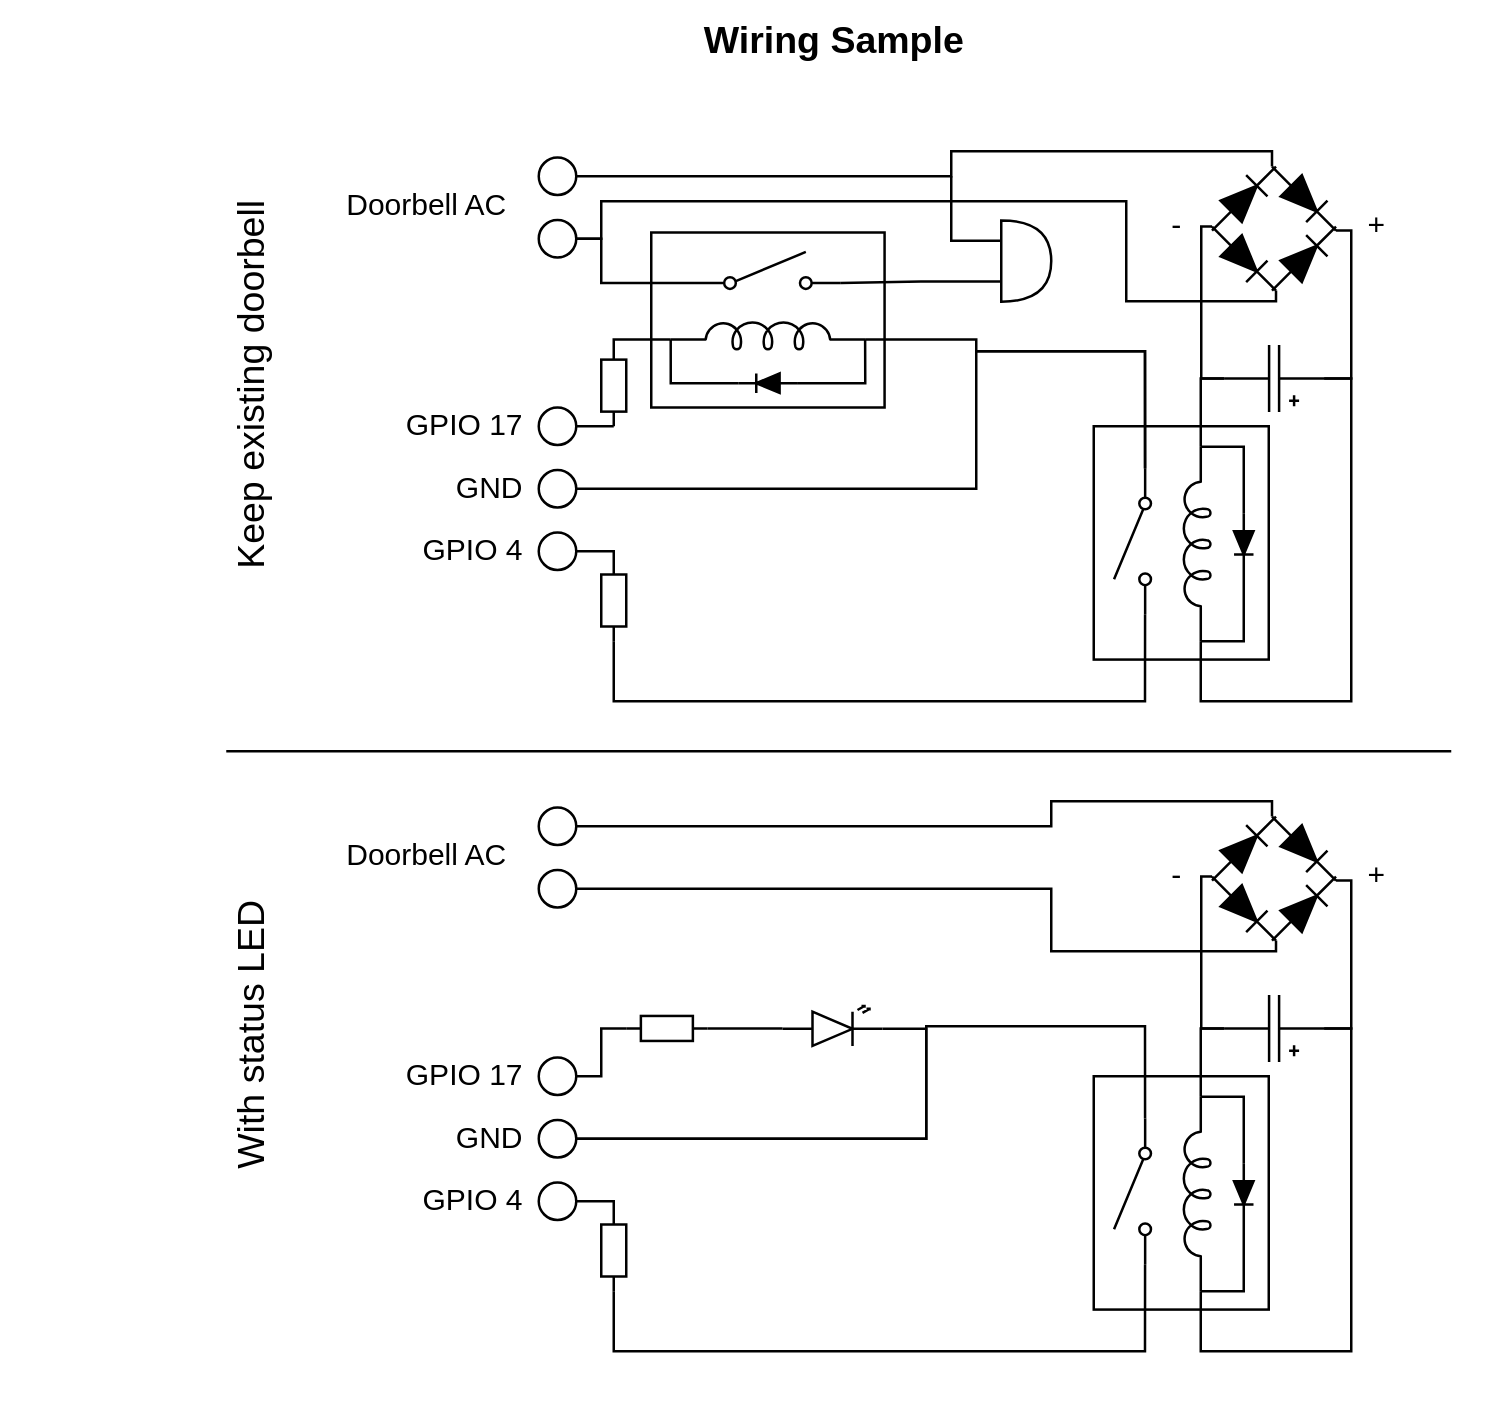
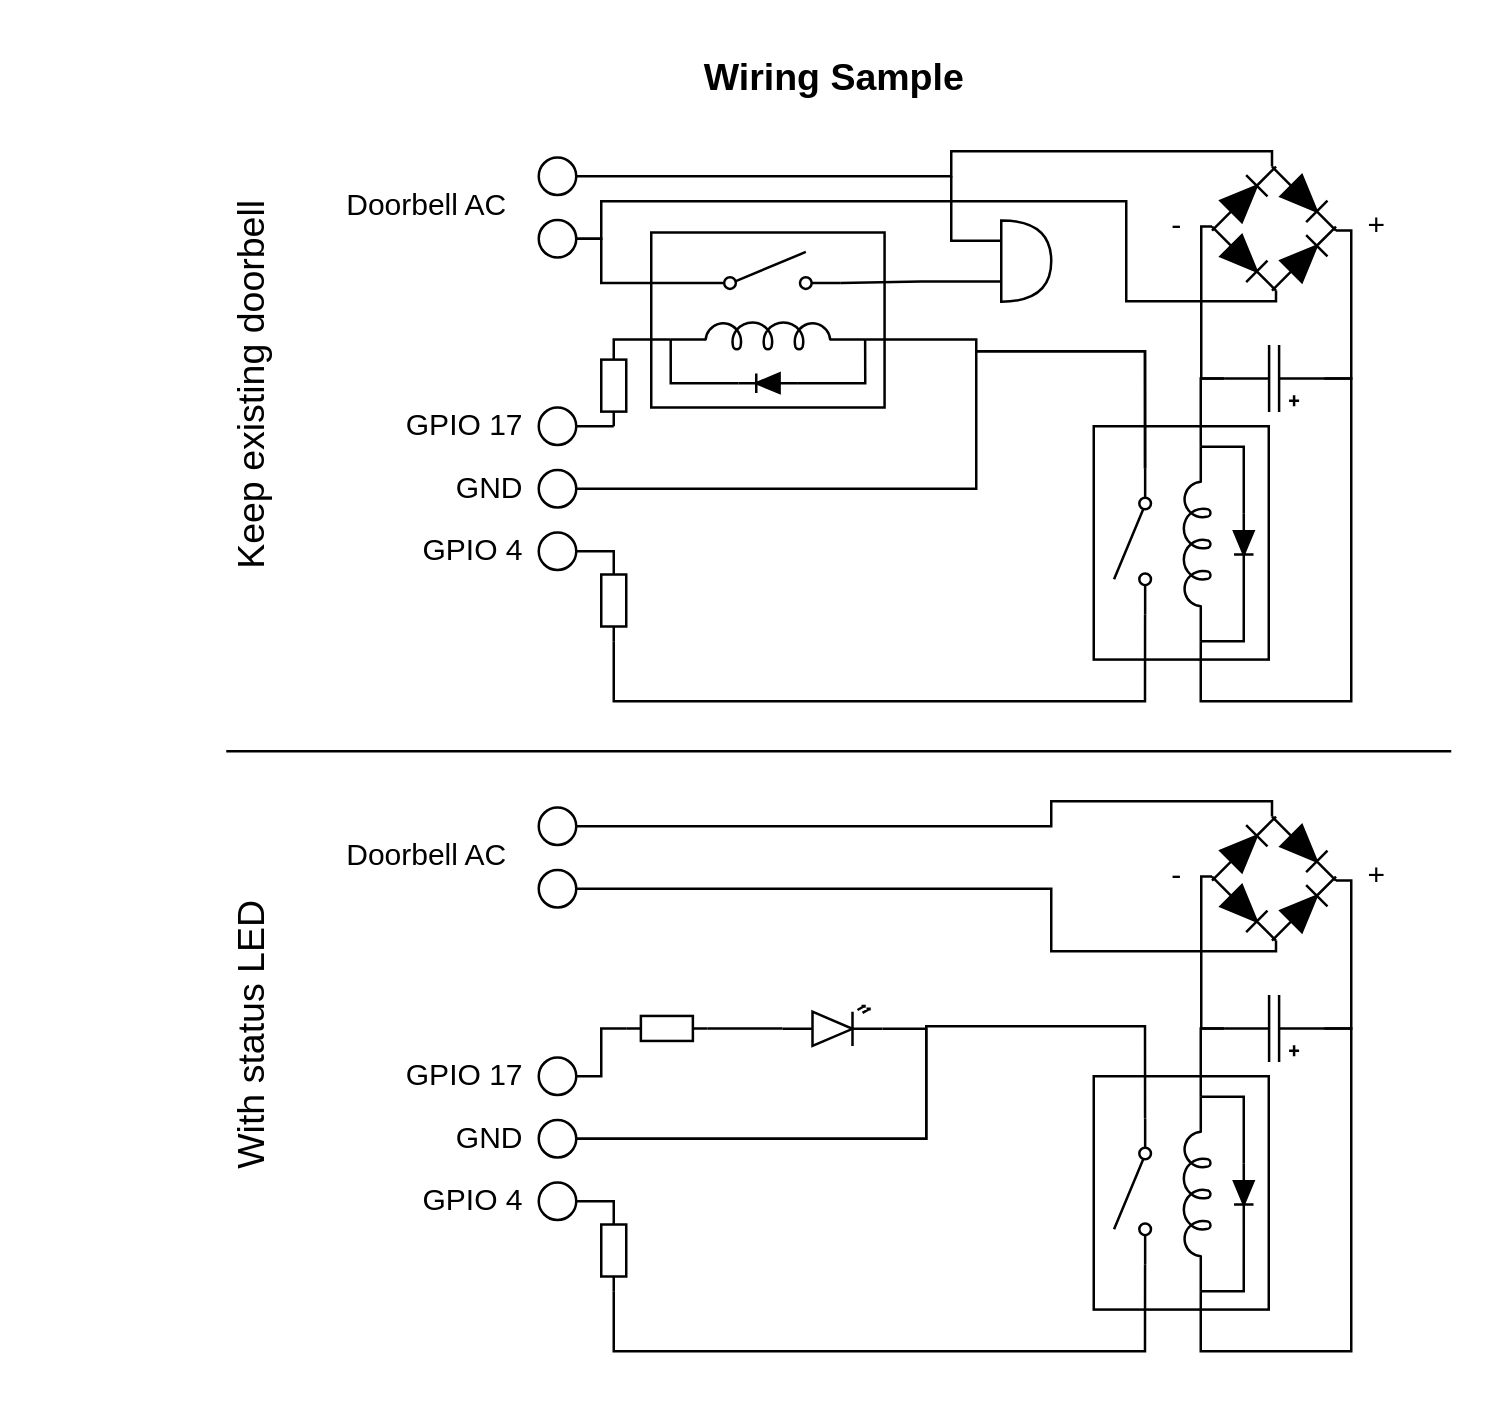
(833, 39) -> (833, 76)
